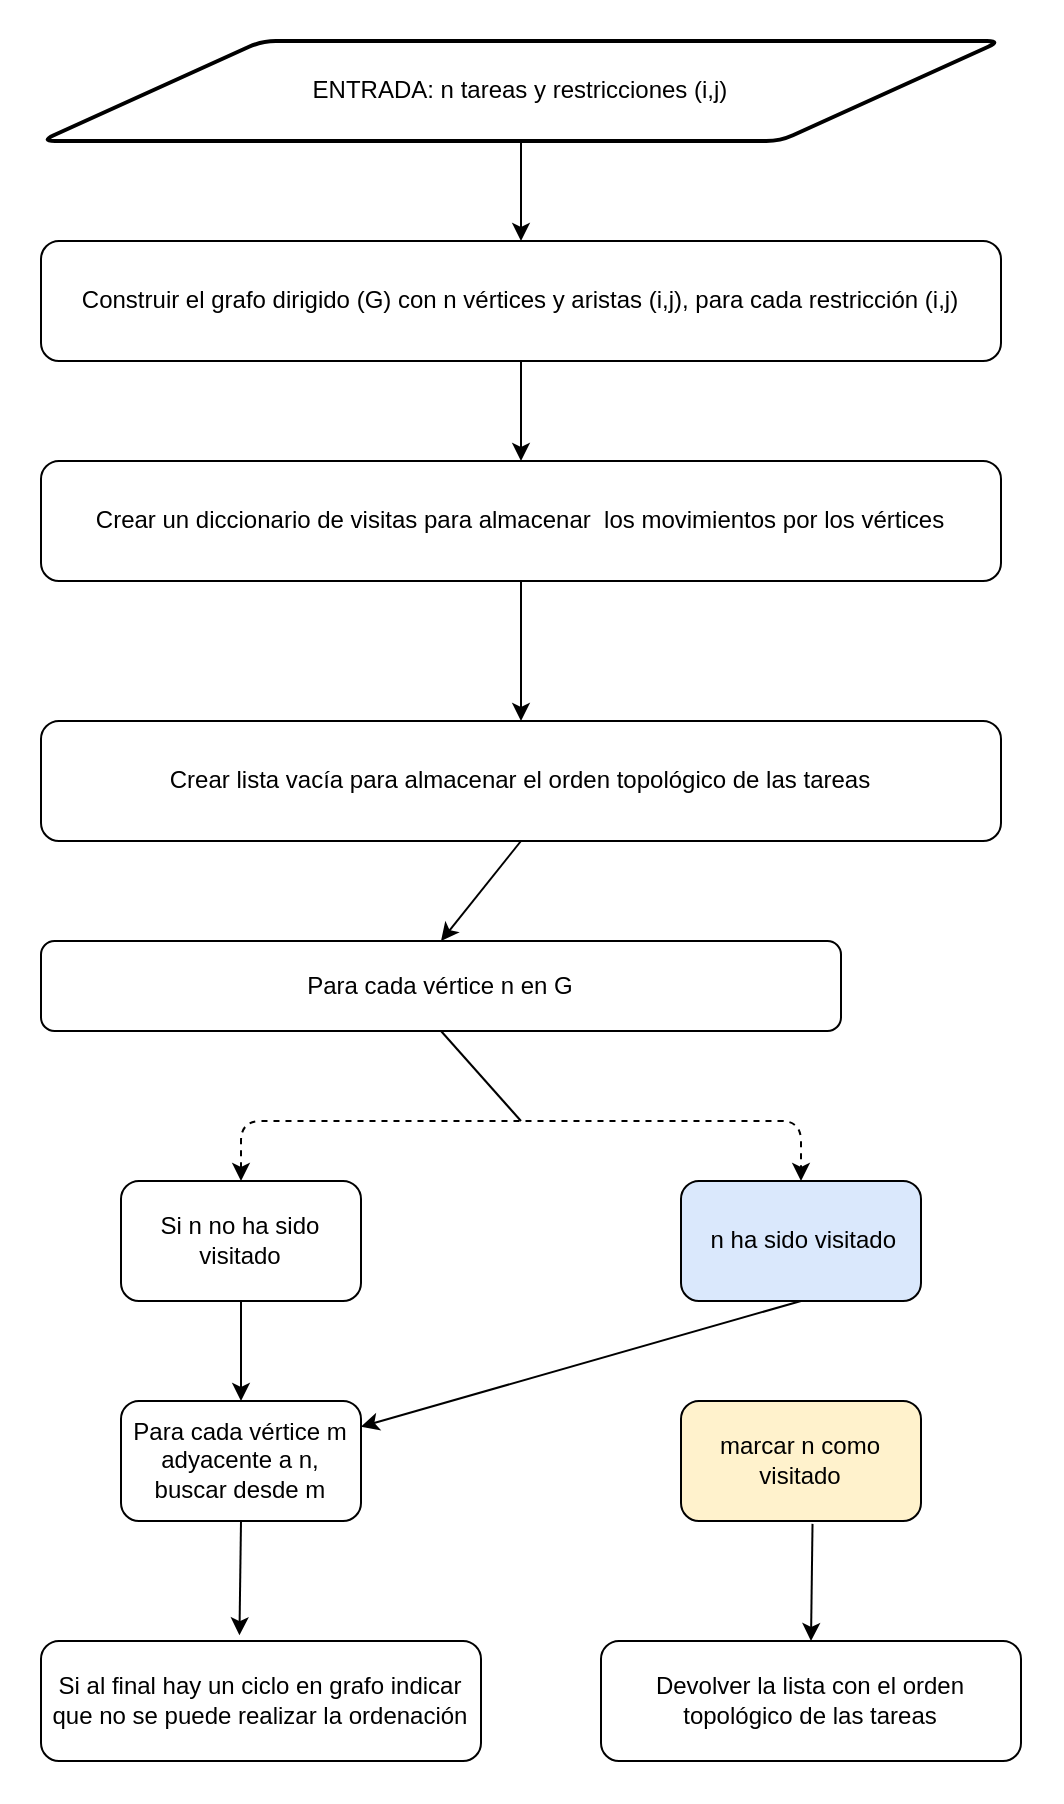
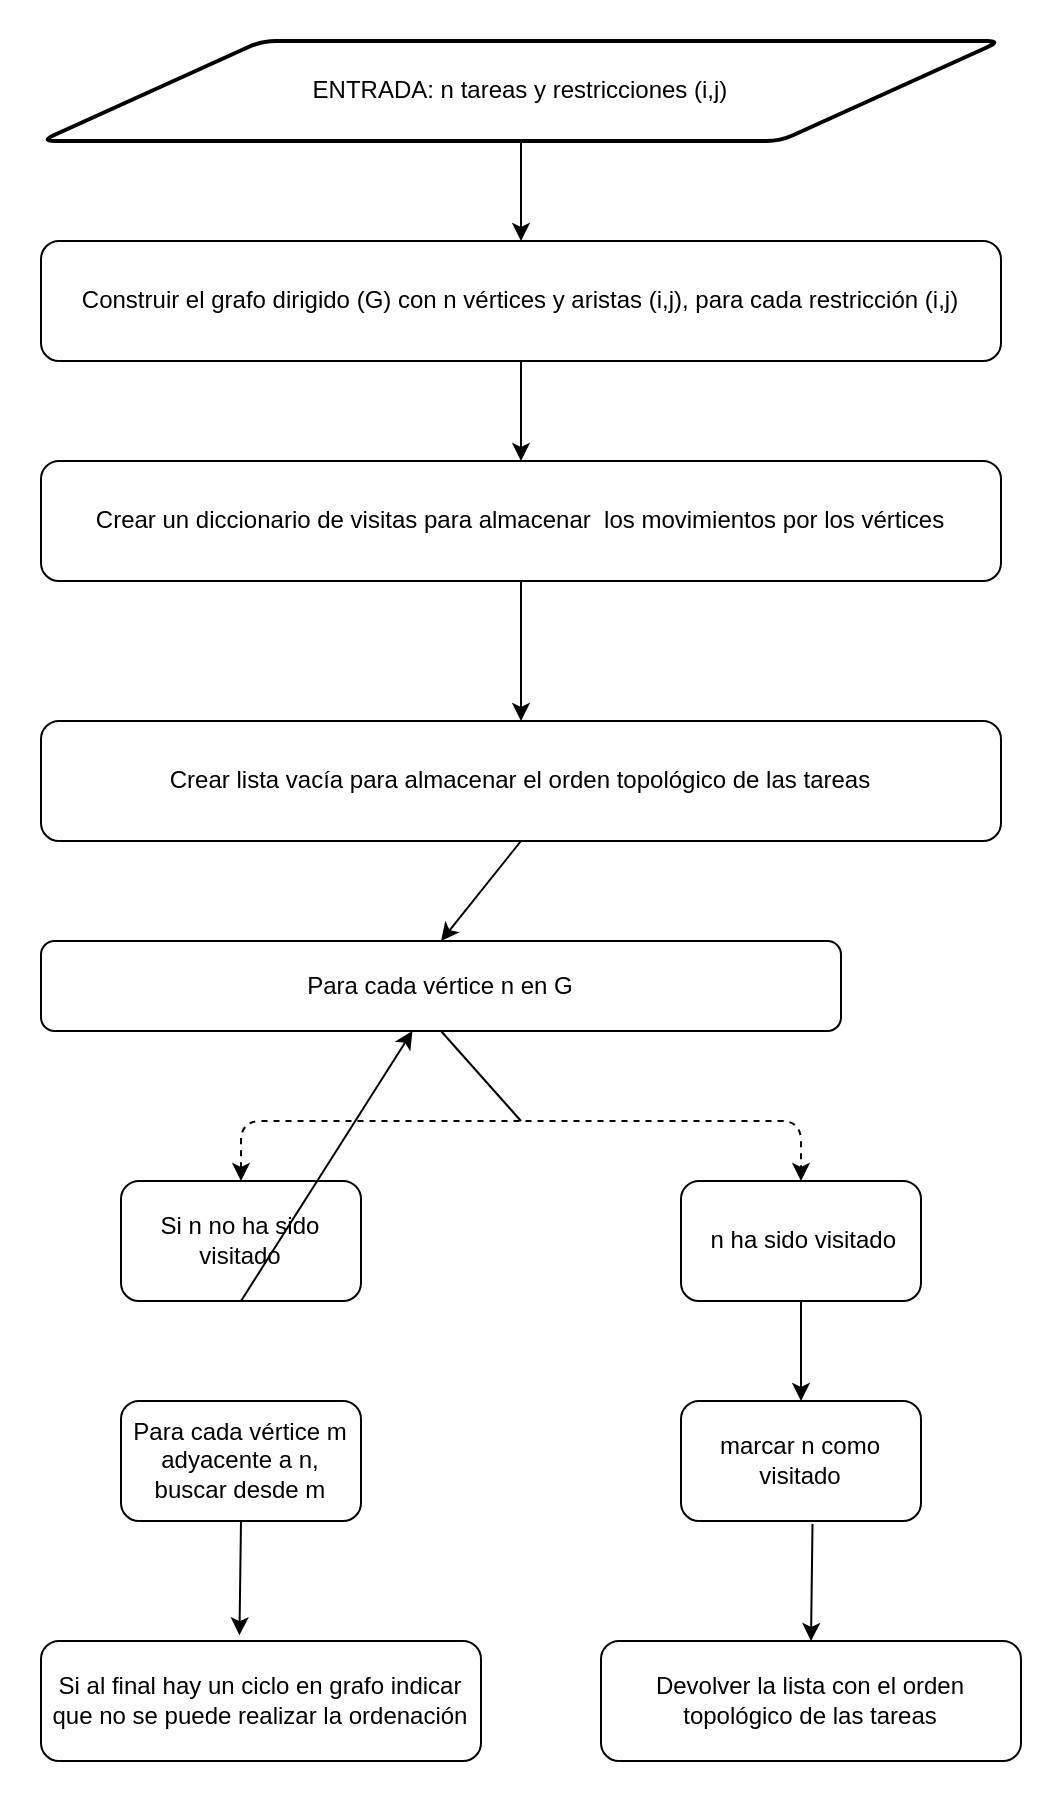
(801, 1241) -> (801, 1241)
(241, 1344) -> (297, 1213)
(587, 1362) -> (801, 1344)
(801, 1461) -> (801, 1461)
